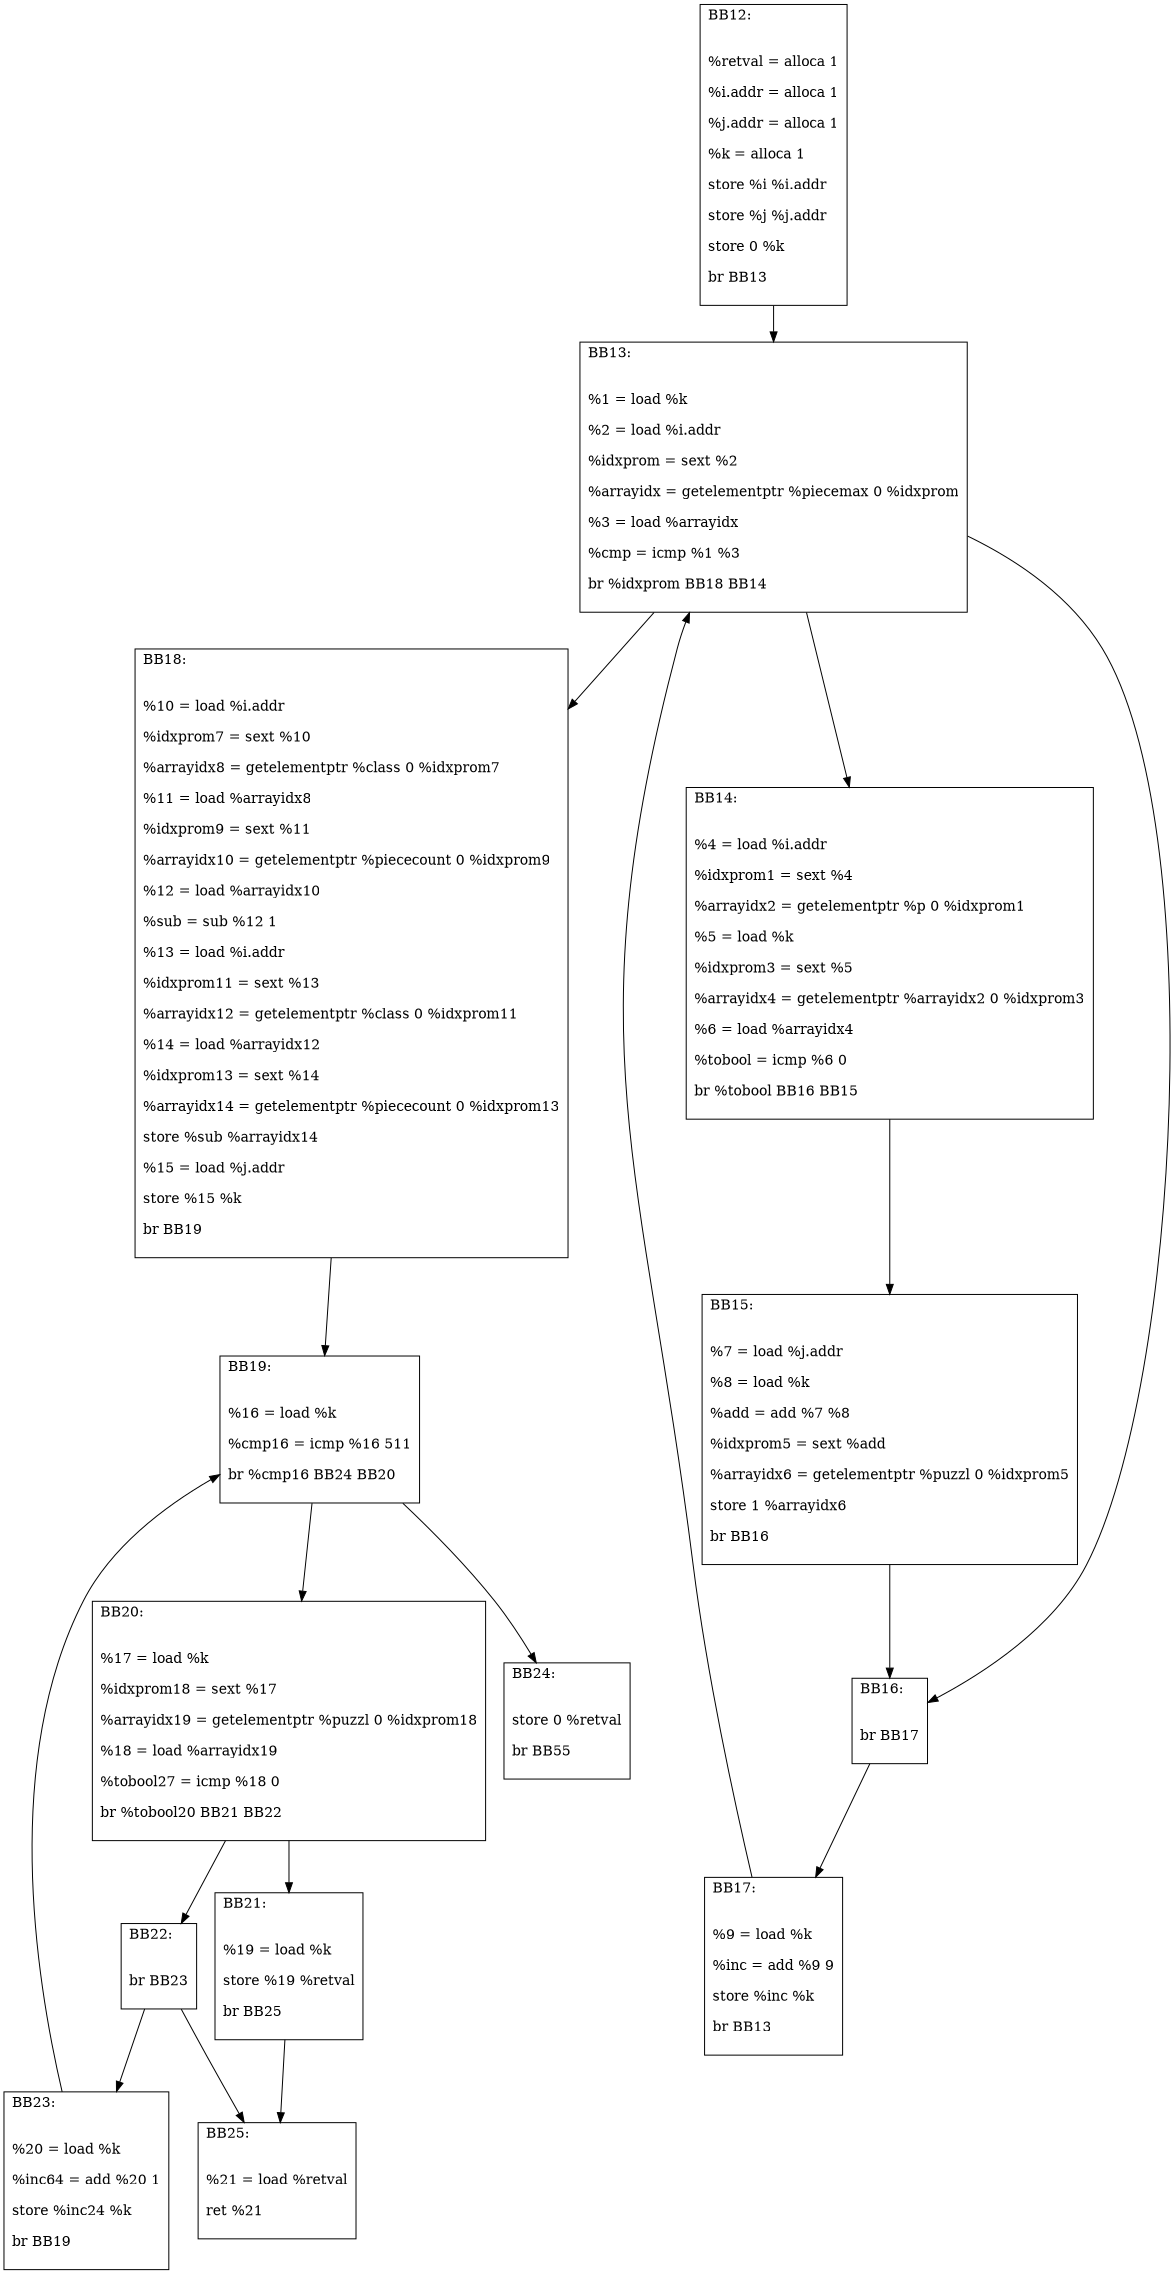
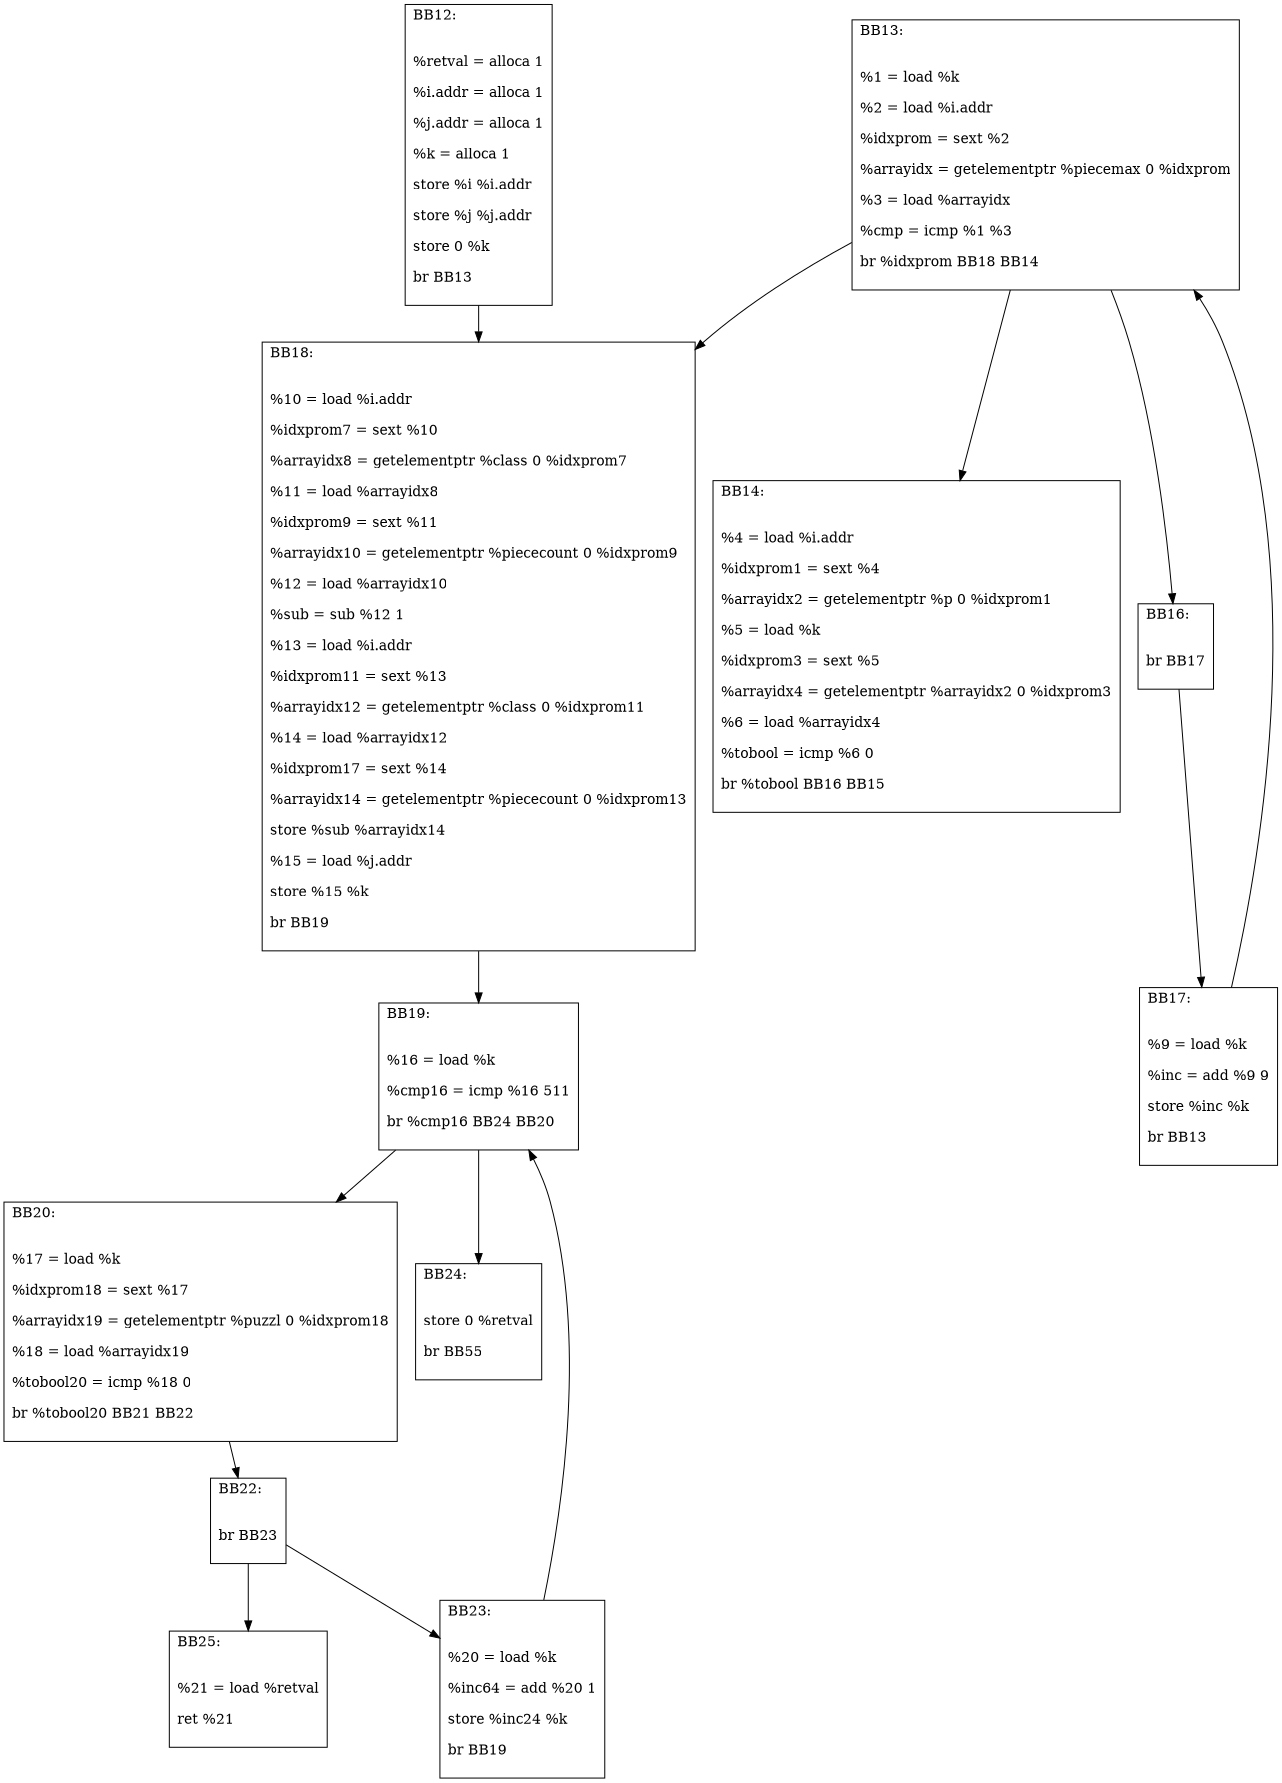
(774, 319) -> (479, 319)
(231, 1076) -> (358, 769)
(890, 1430) -> none
(190, 1782) -> (102, 1383)
(289, 1966) -> none
